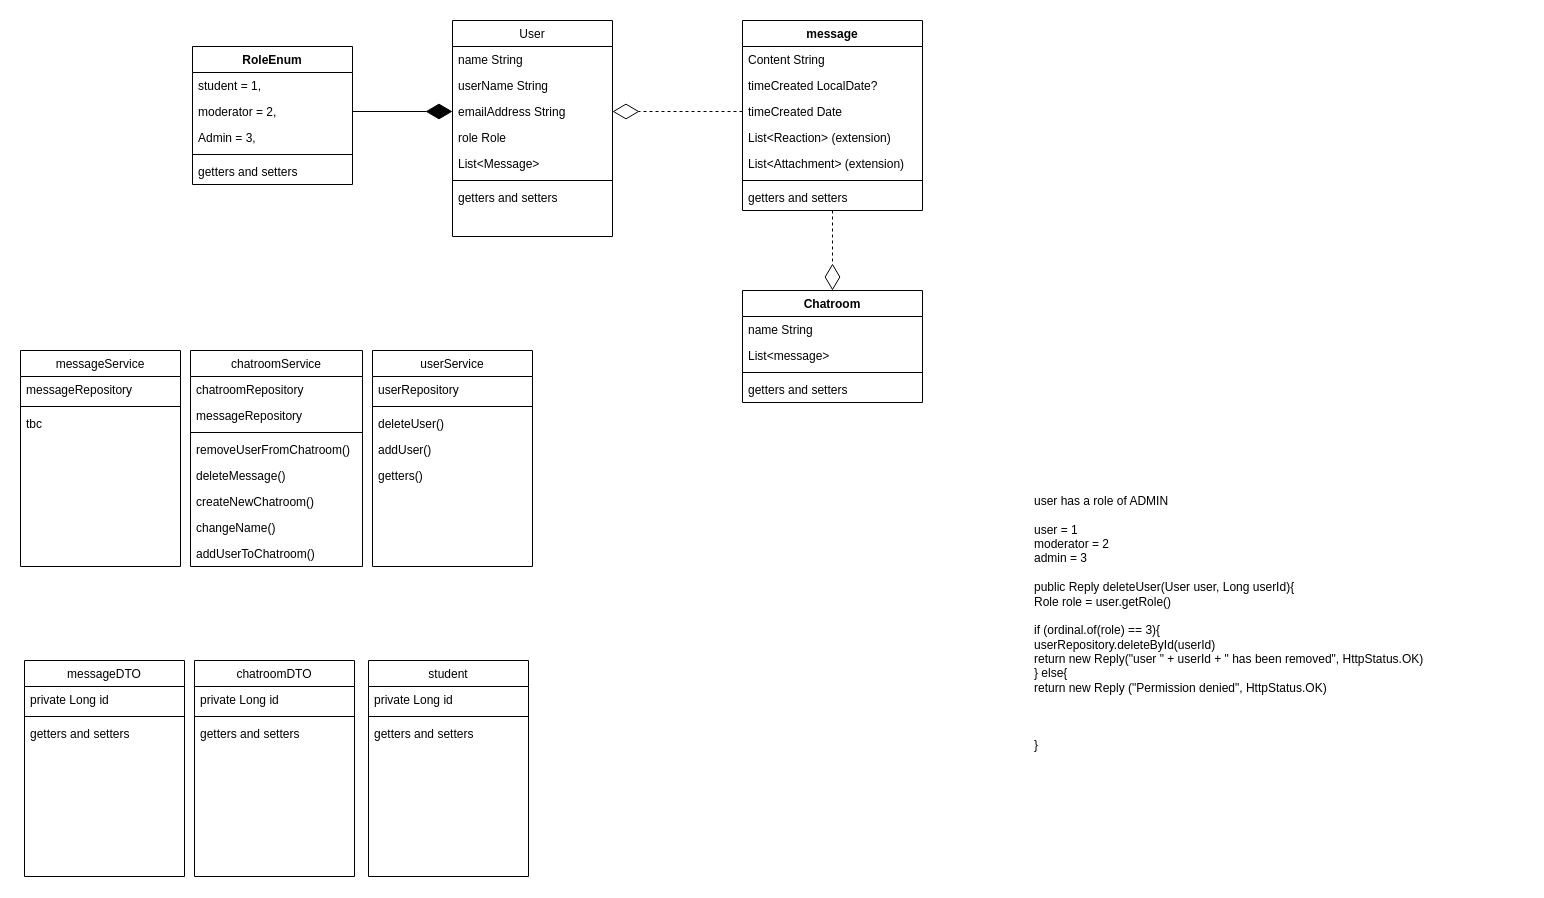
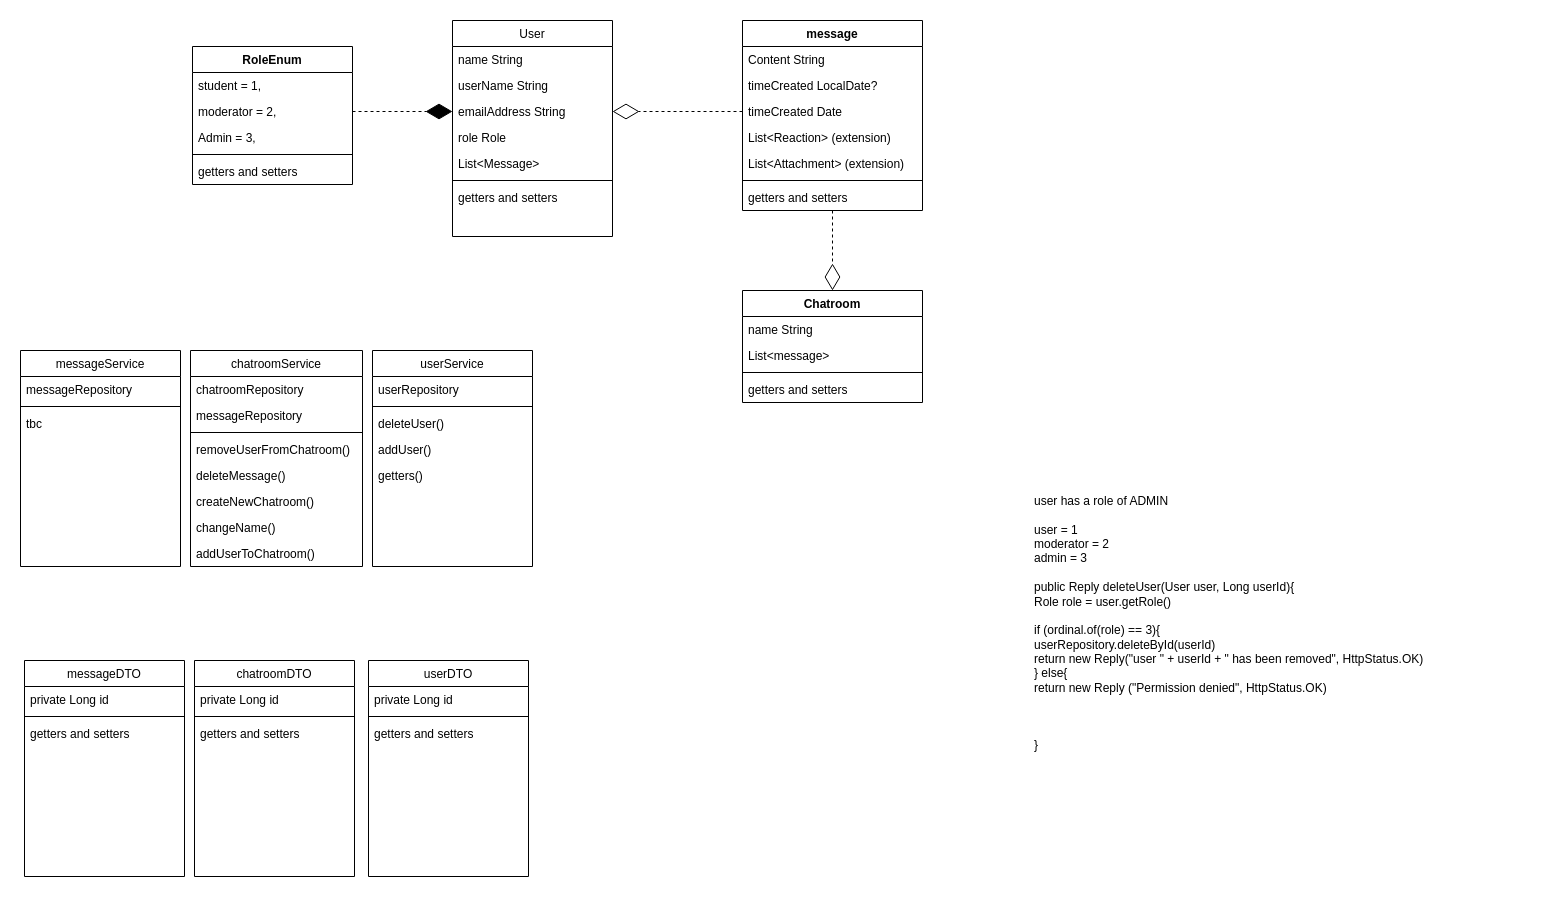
(390, 112) -> (390, 112)
(448, 674) -> (448, 674)
